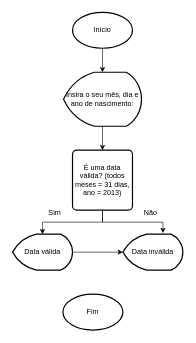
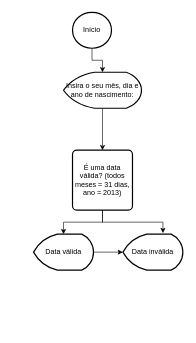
(102, 30) -> (92, 30)
(102, 99) -> (102, 90)
(54, 213) -> none
(150, 213) -> none
(42, 252) -> (63, 252)
(93, 312) -> none
